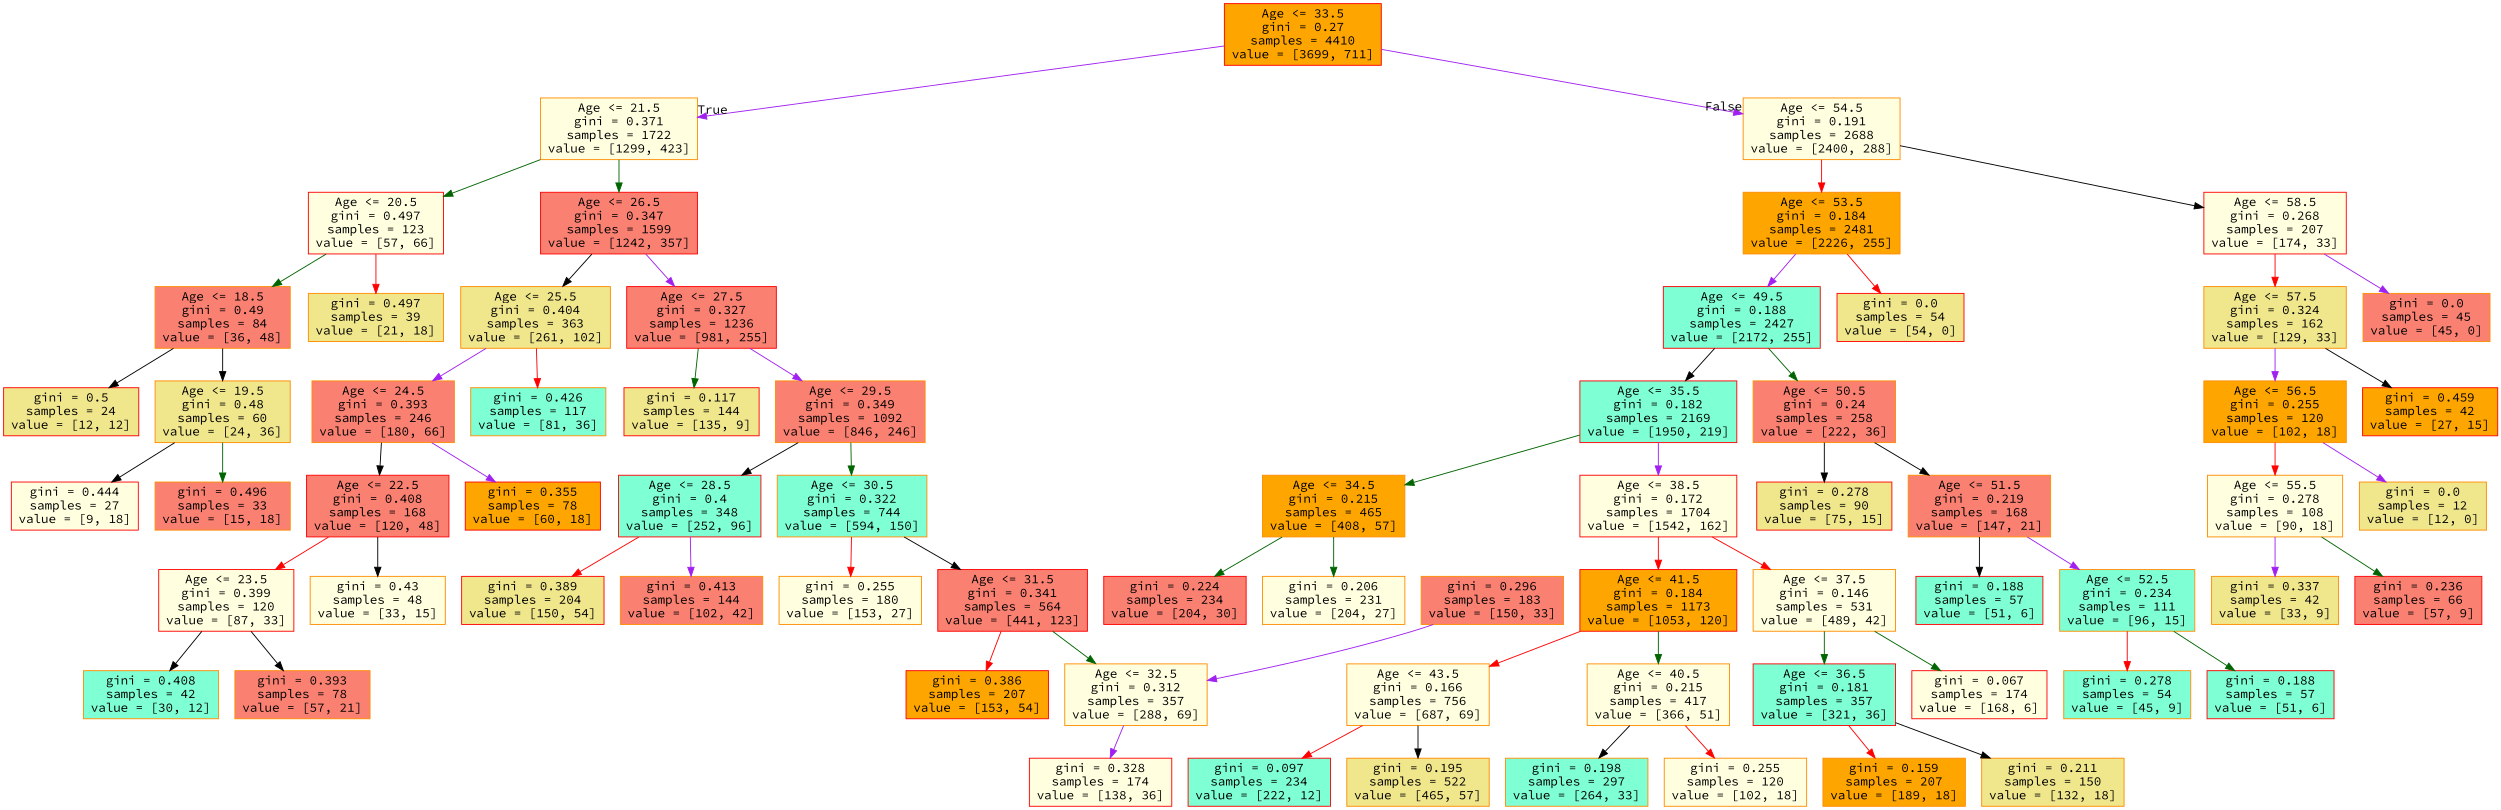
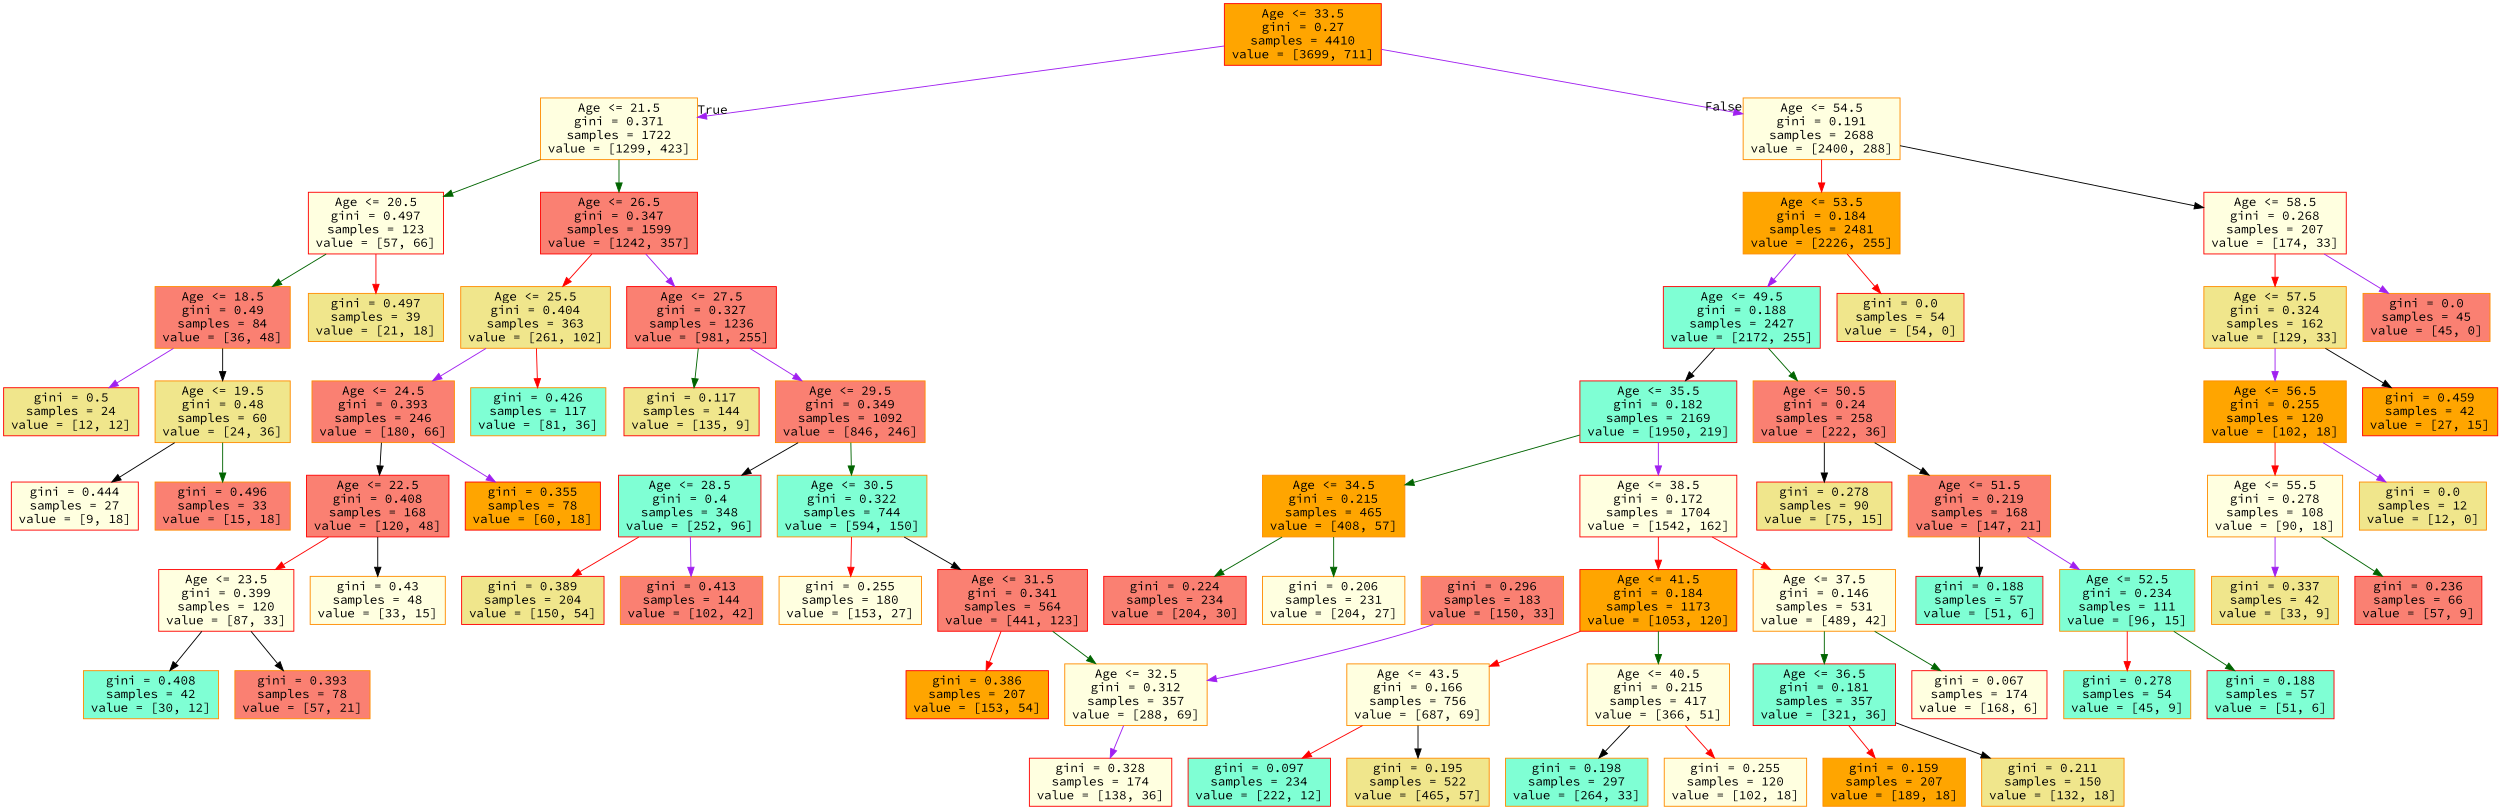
(580, 267) -> (580, 267)
(145, 366) -> (145, 366)
